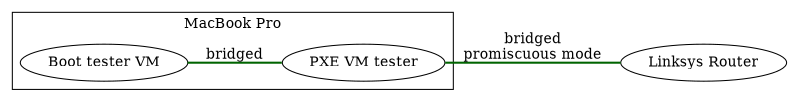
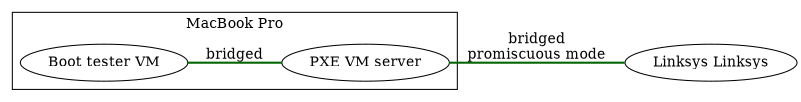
(364, 63) -> (366, 63)
(704, 63) -> (711, 63)
